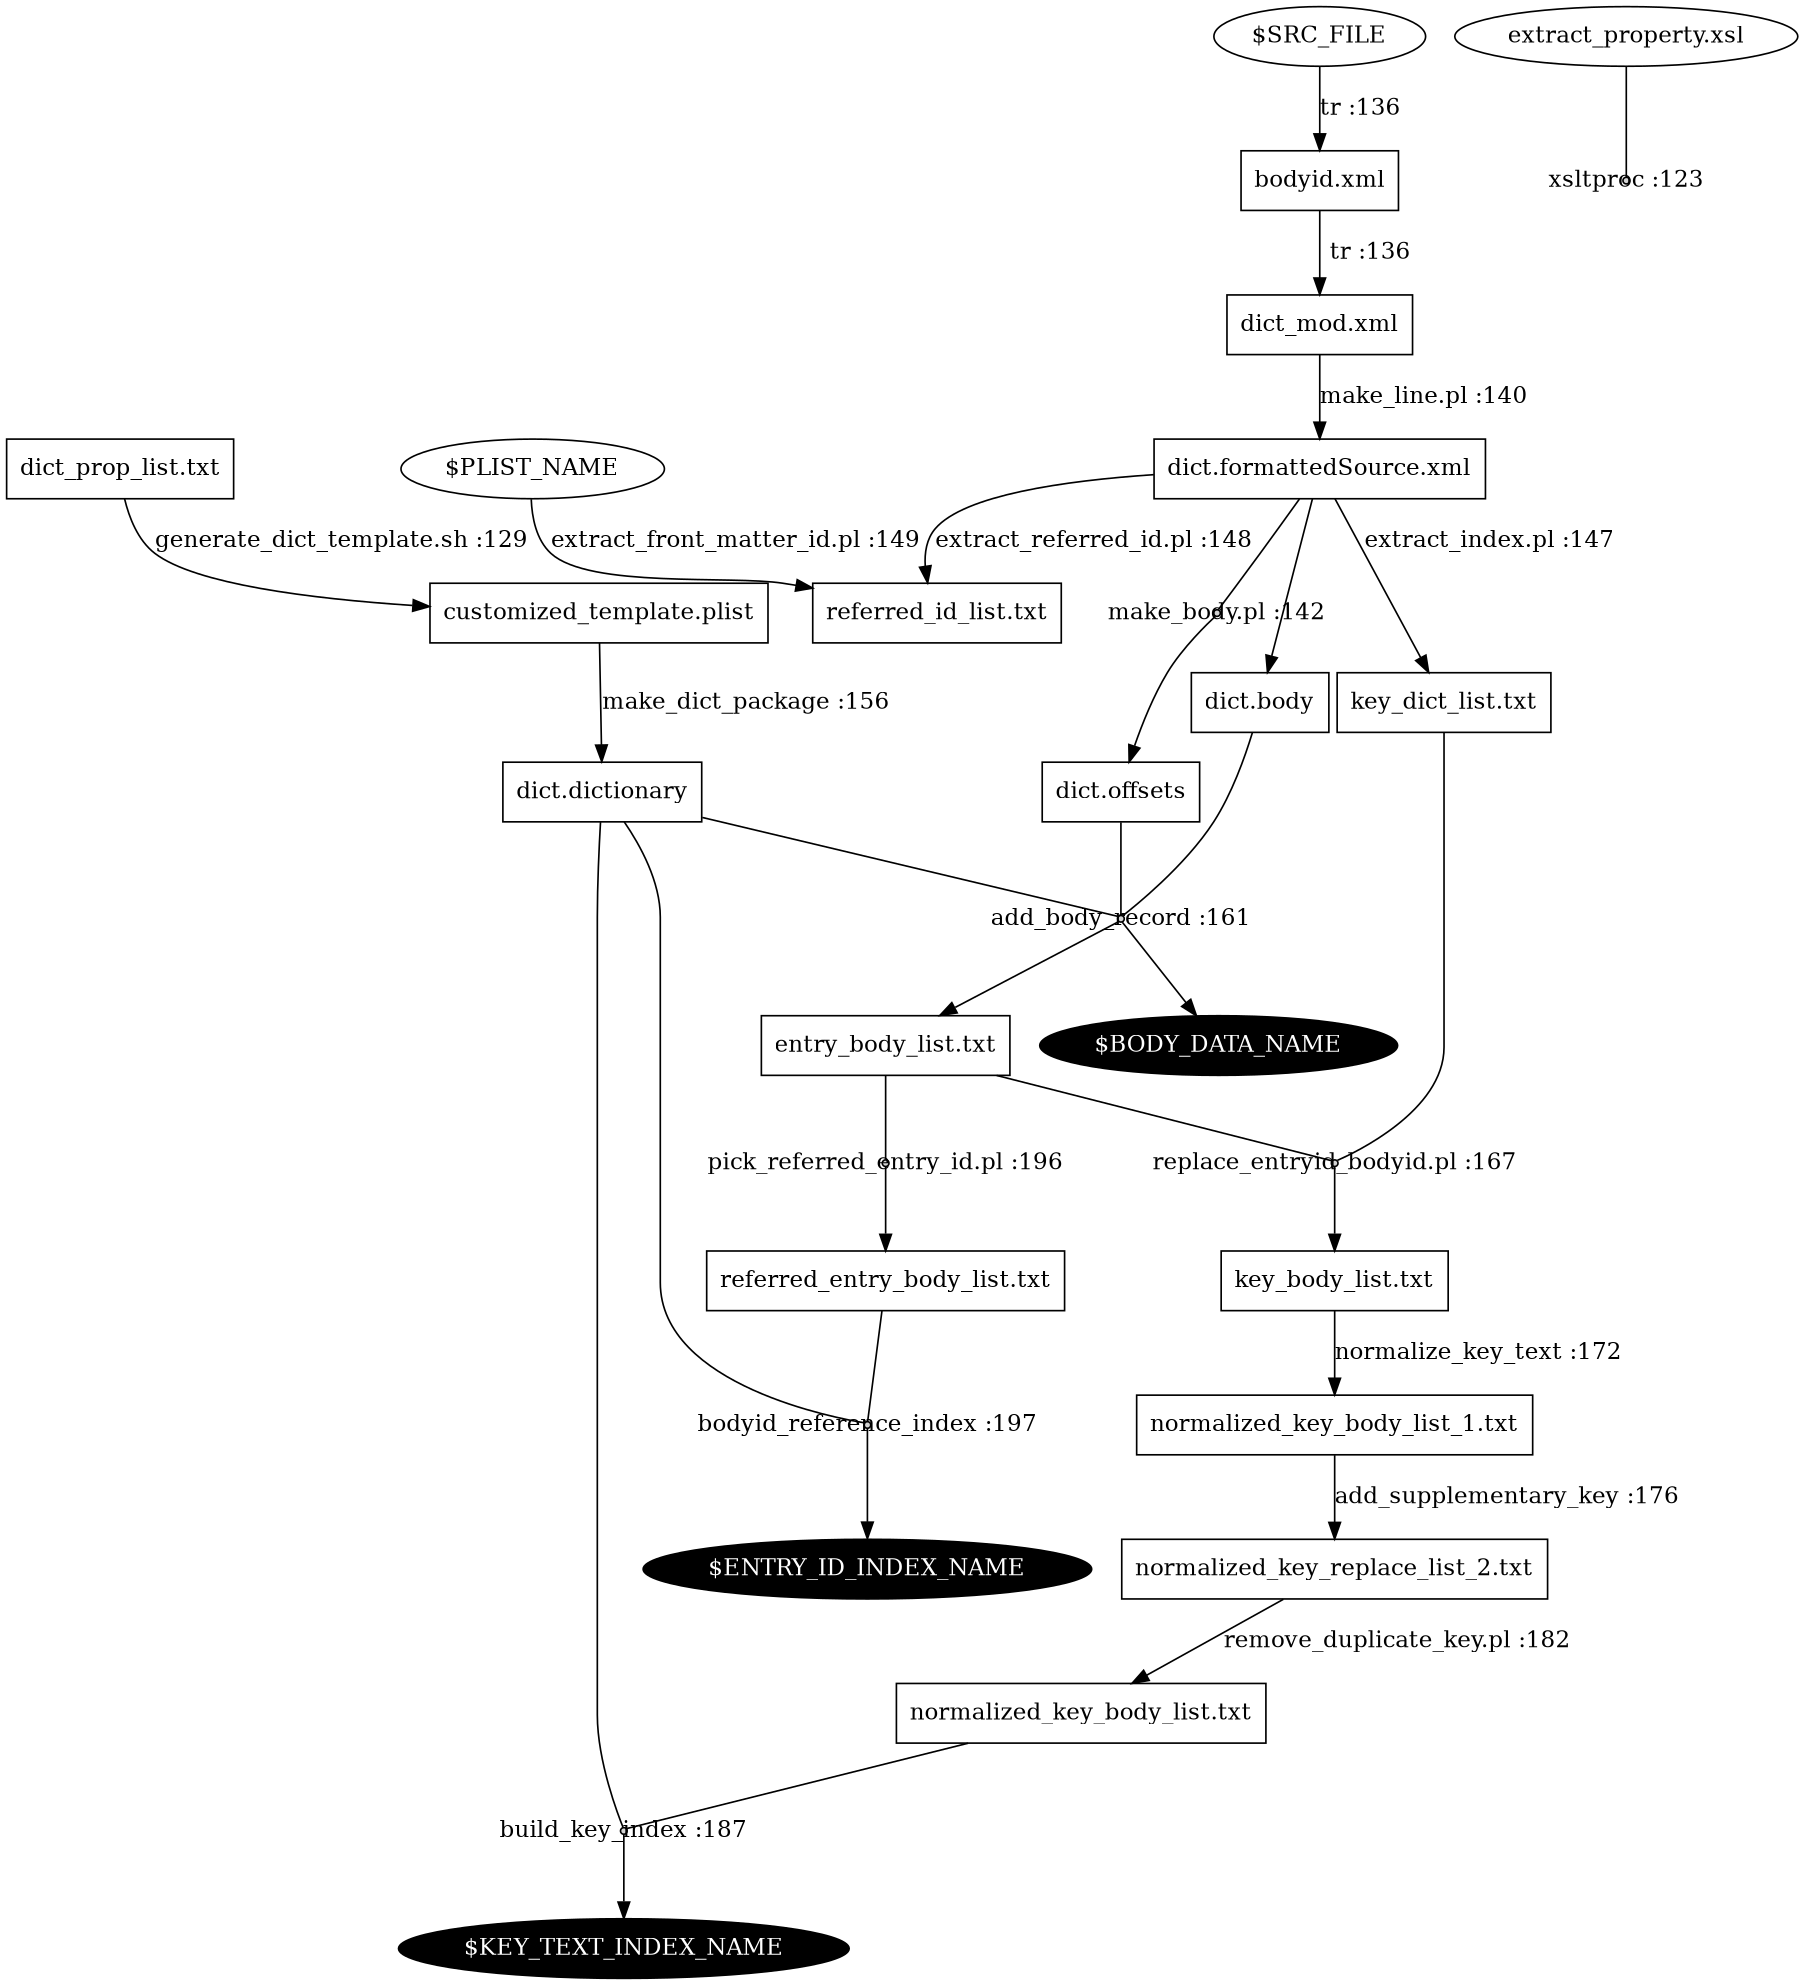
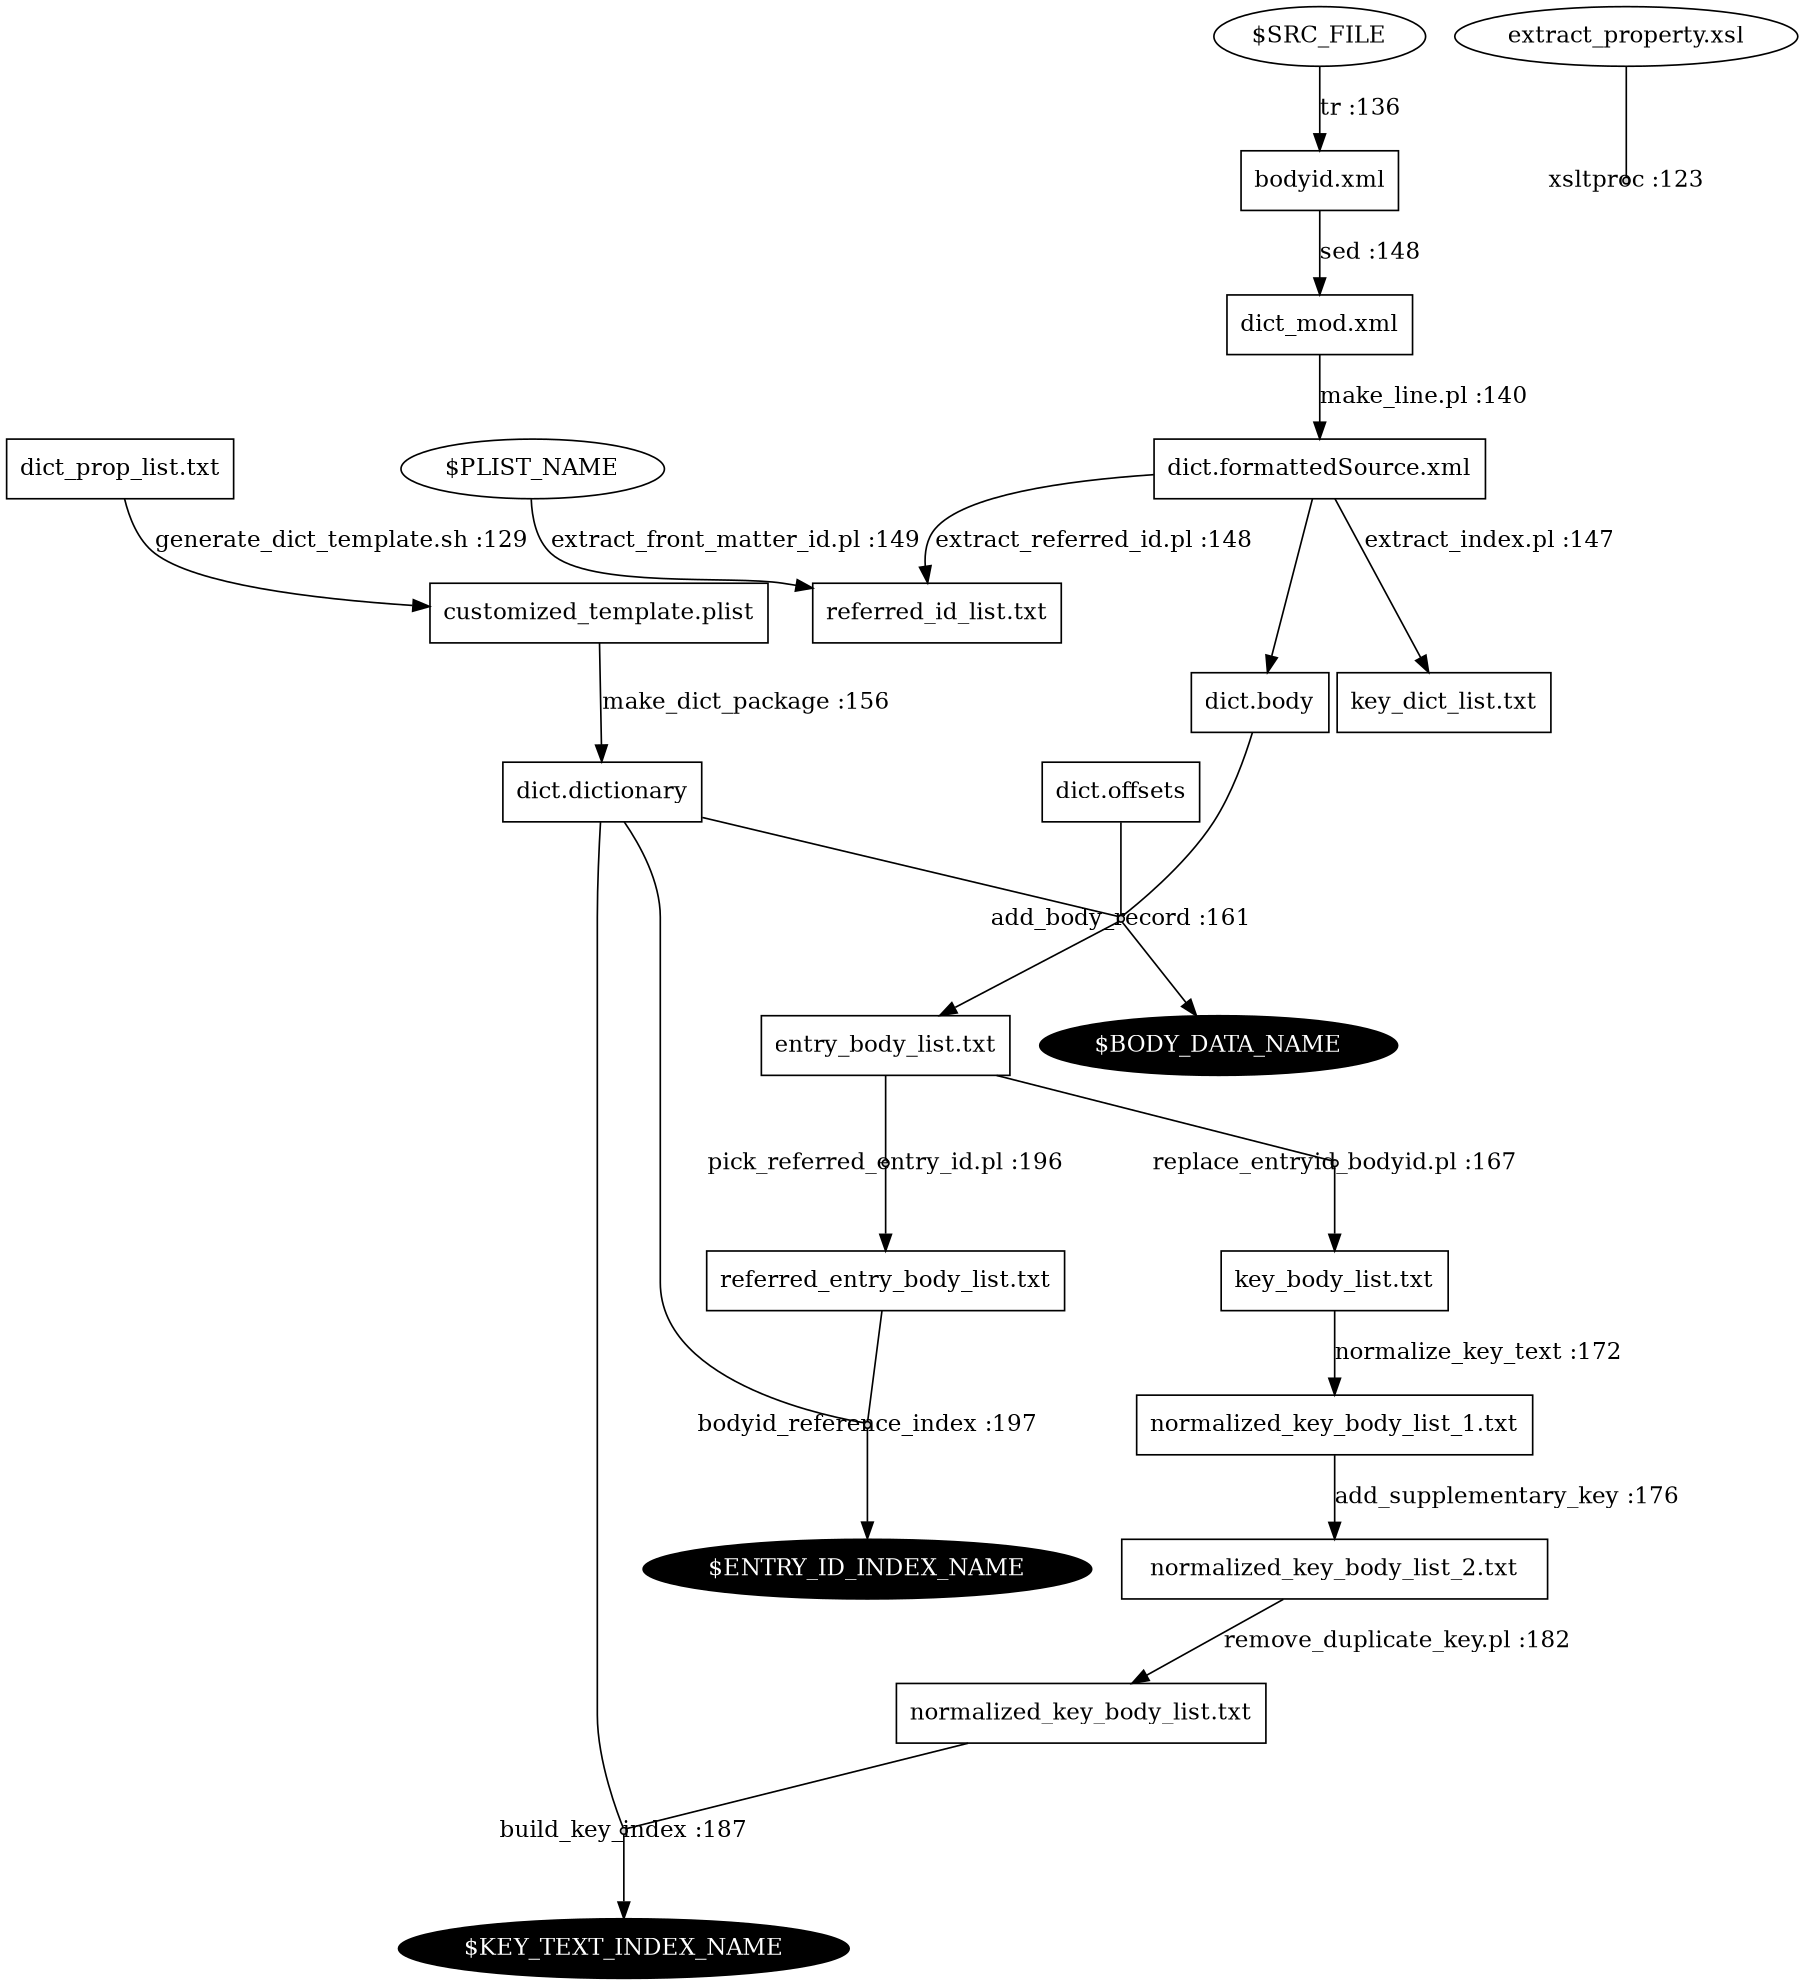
(1370, 253) -> (1370, 253)
(1217, 613) -> none
(1444, 972) -> none
(1335, 1569) -> (1335, 1569)
